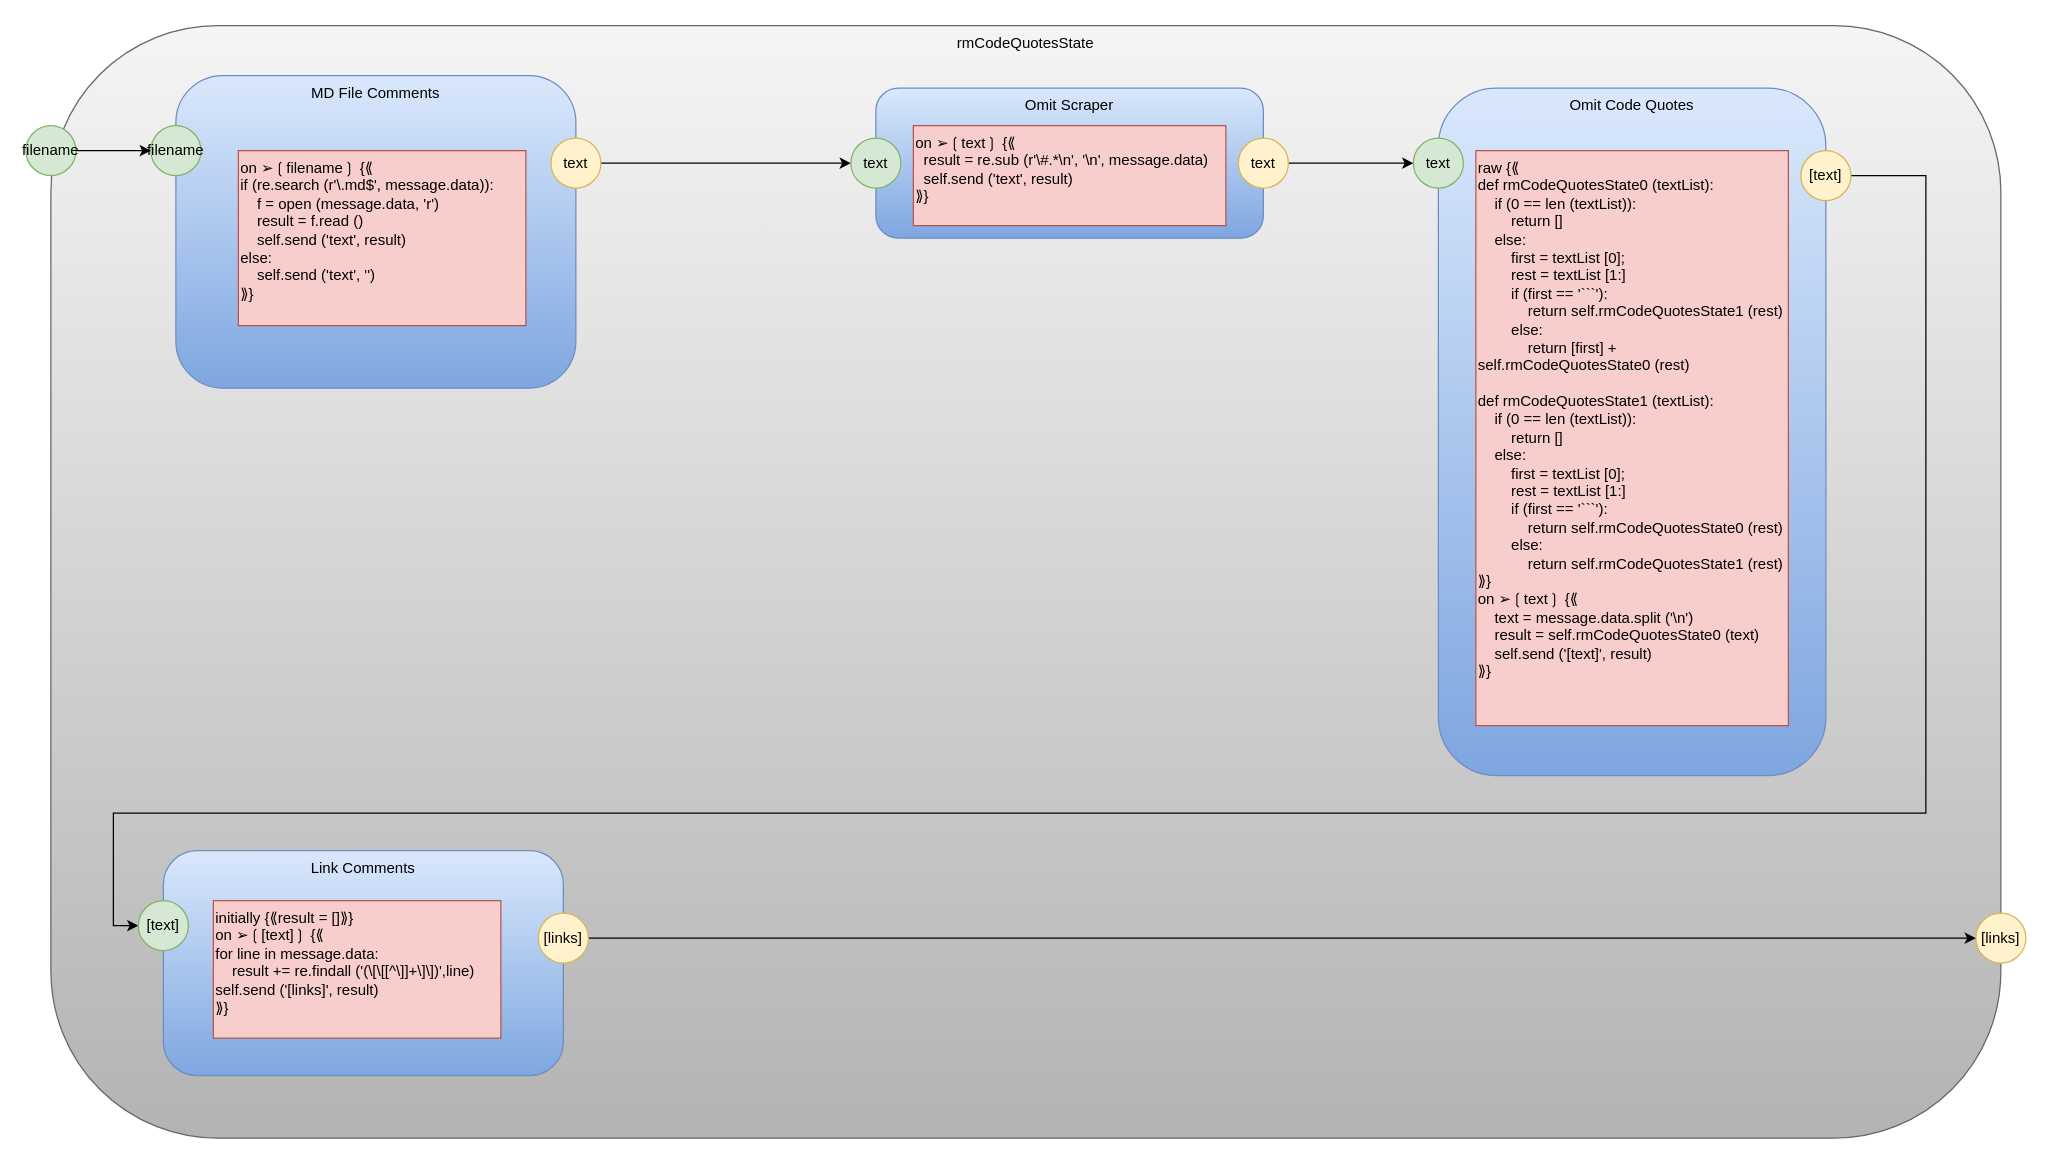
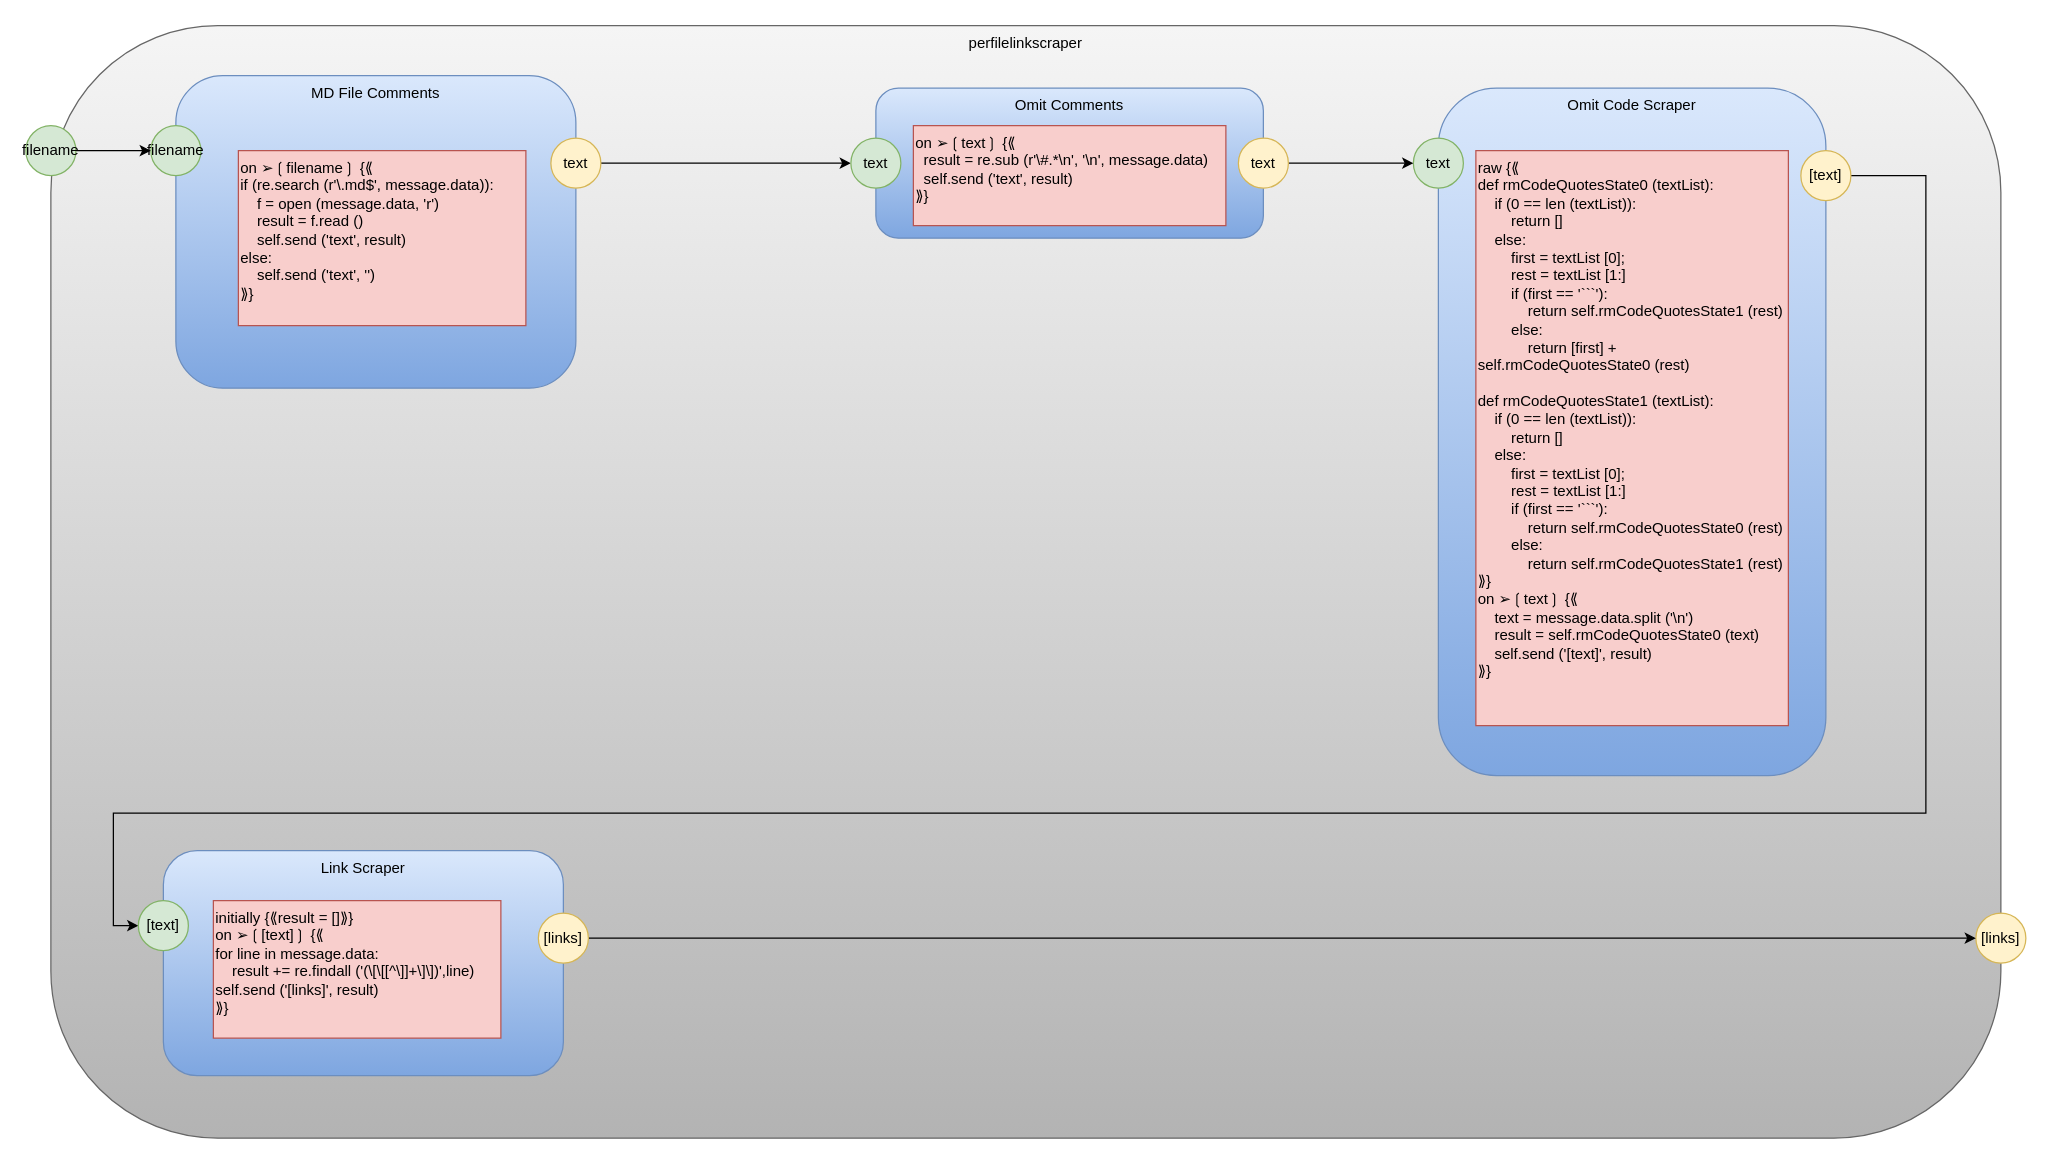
(1026, 43) -> (1026, 43)
(1069, 106) -> (1069, 106)
(1632, 106) -> (1632, 106)
(363, 868) -> (363, 868)
